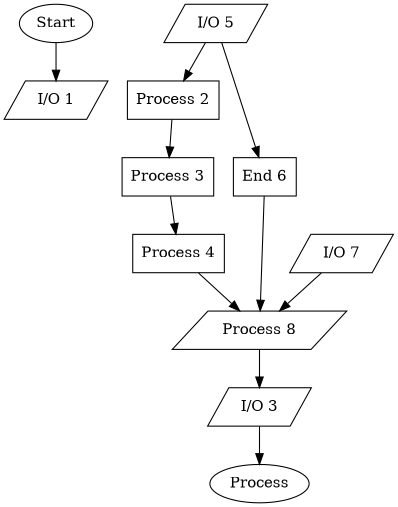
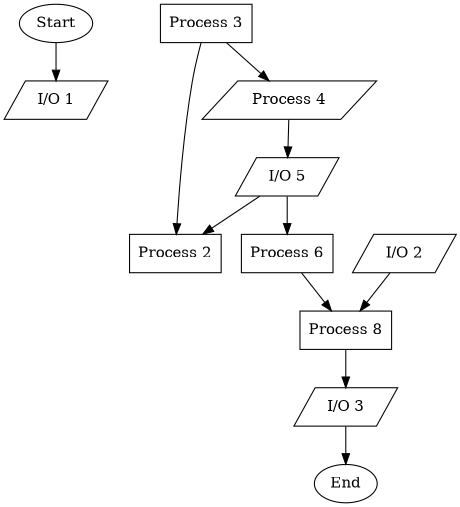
(171, 133) -> (185, 132)
(265, 177) -> (287, 254)
(179, 254) -> (289, 100)
(342, 254) -> (404, 254)
(215, 288) -> (288, 133)
(260, 330) -> (346, 330)
(260, 484) -> (346, 484)
